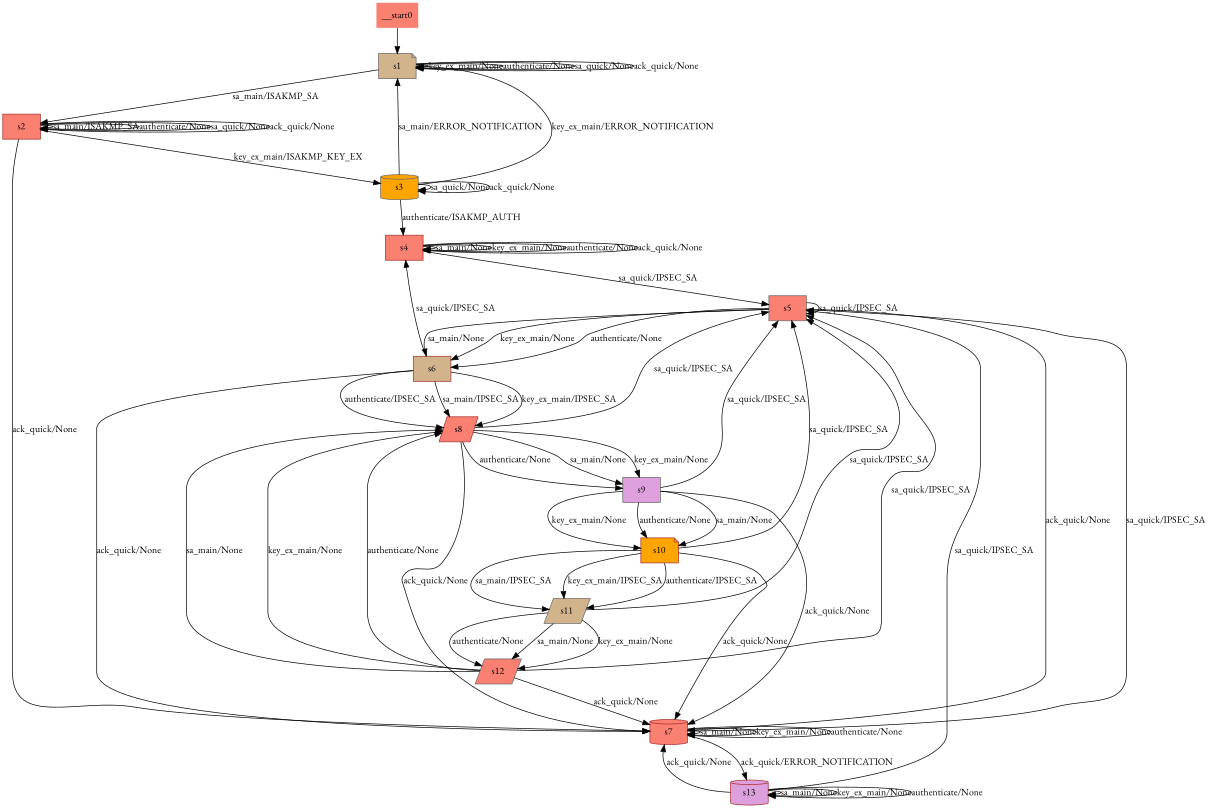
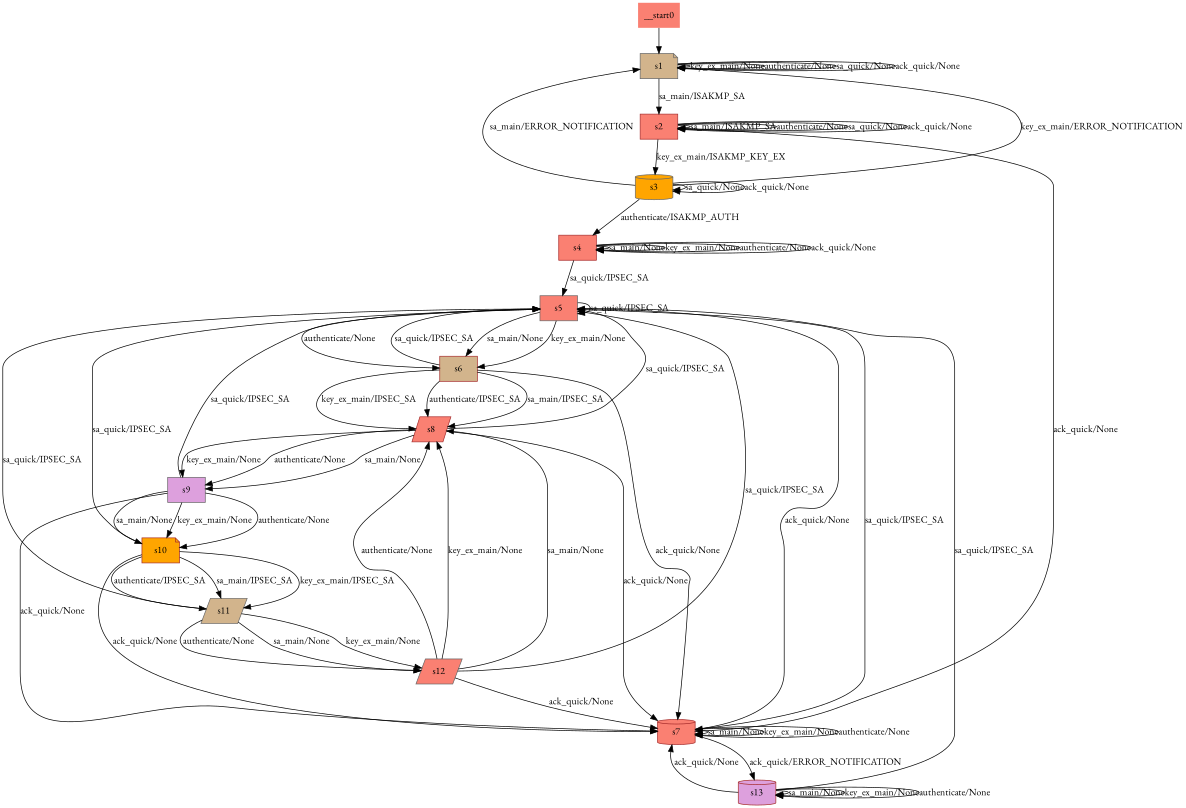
(414, 312) -> (430, 318)
